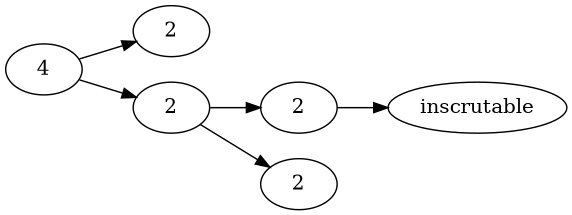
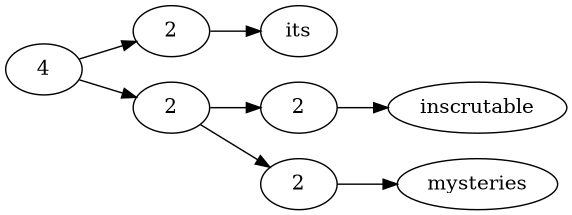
none -> (299, 31)
none -> (477, 184)
